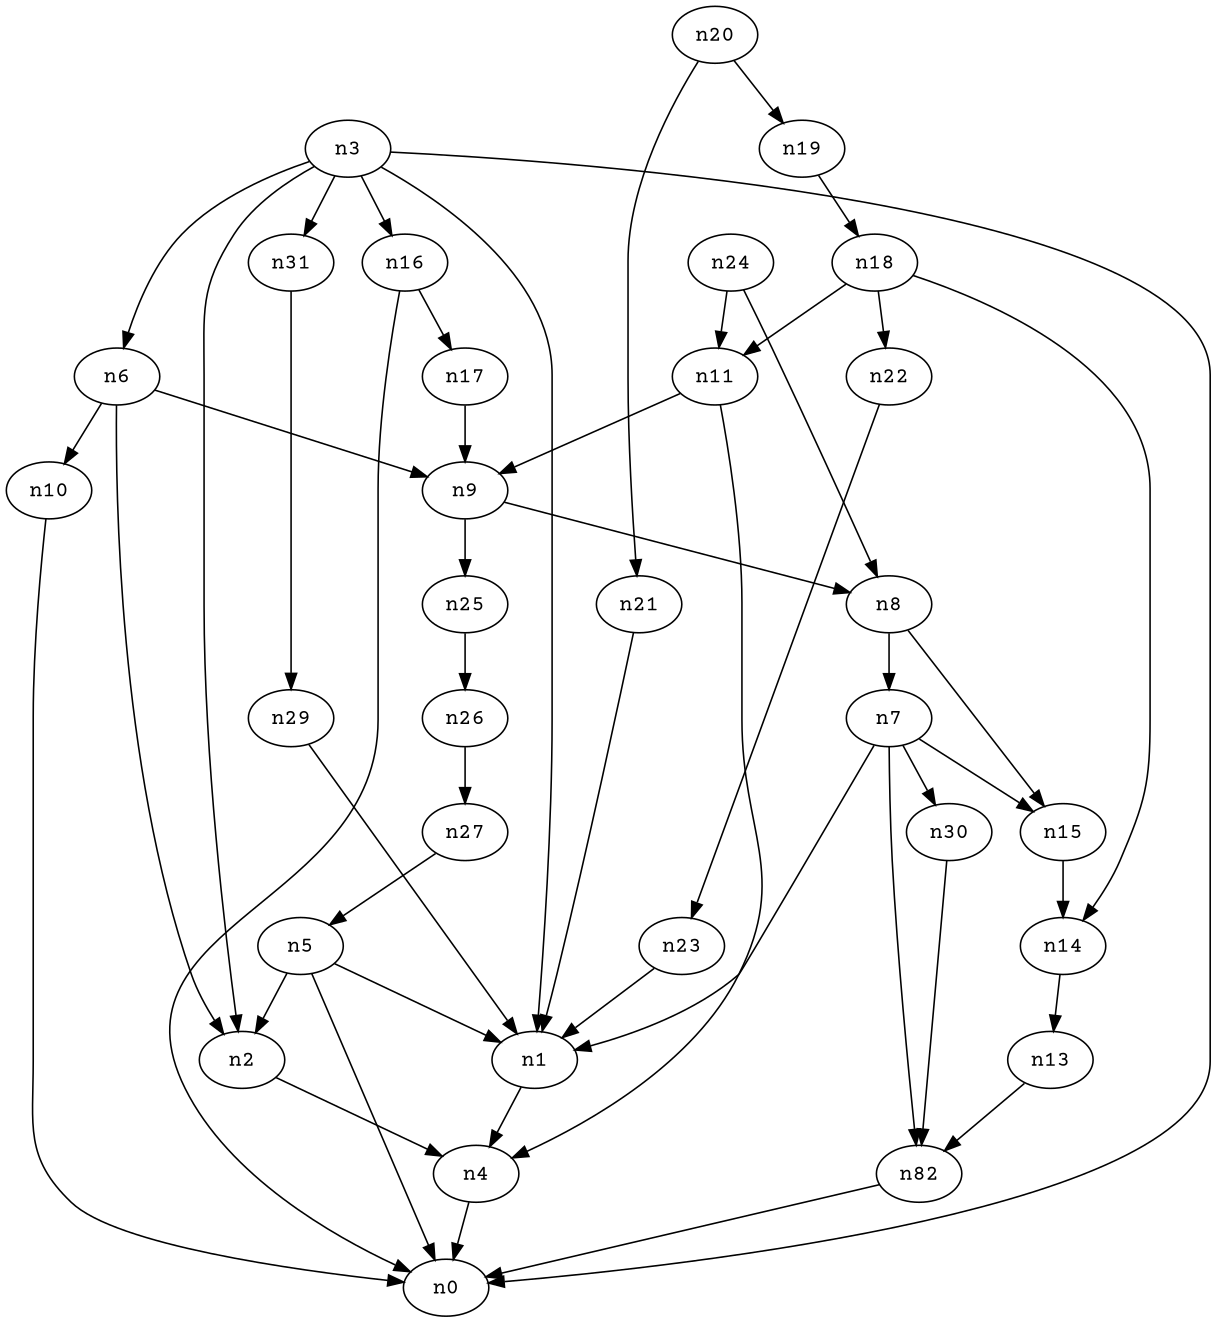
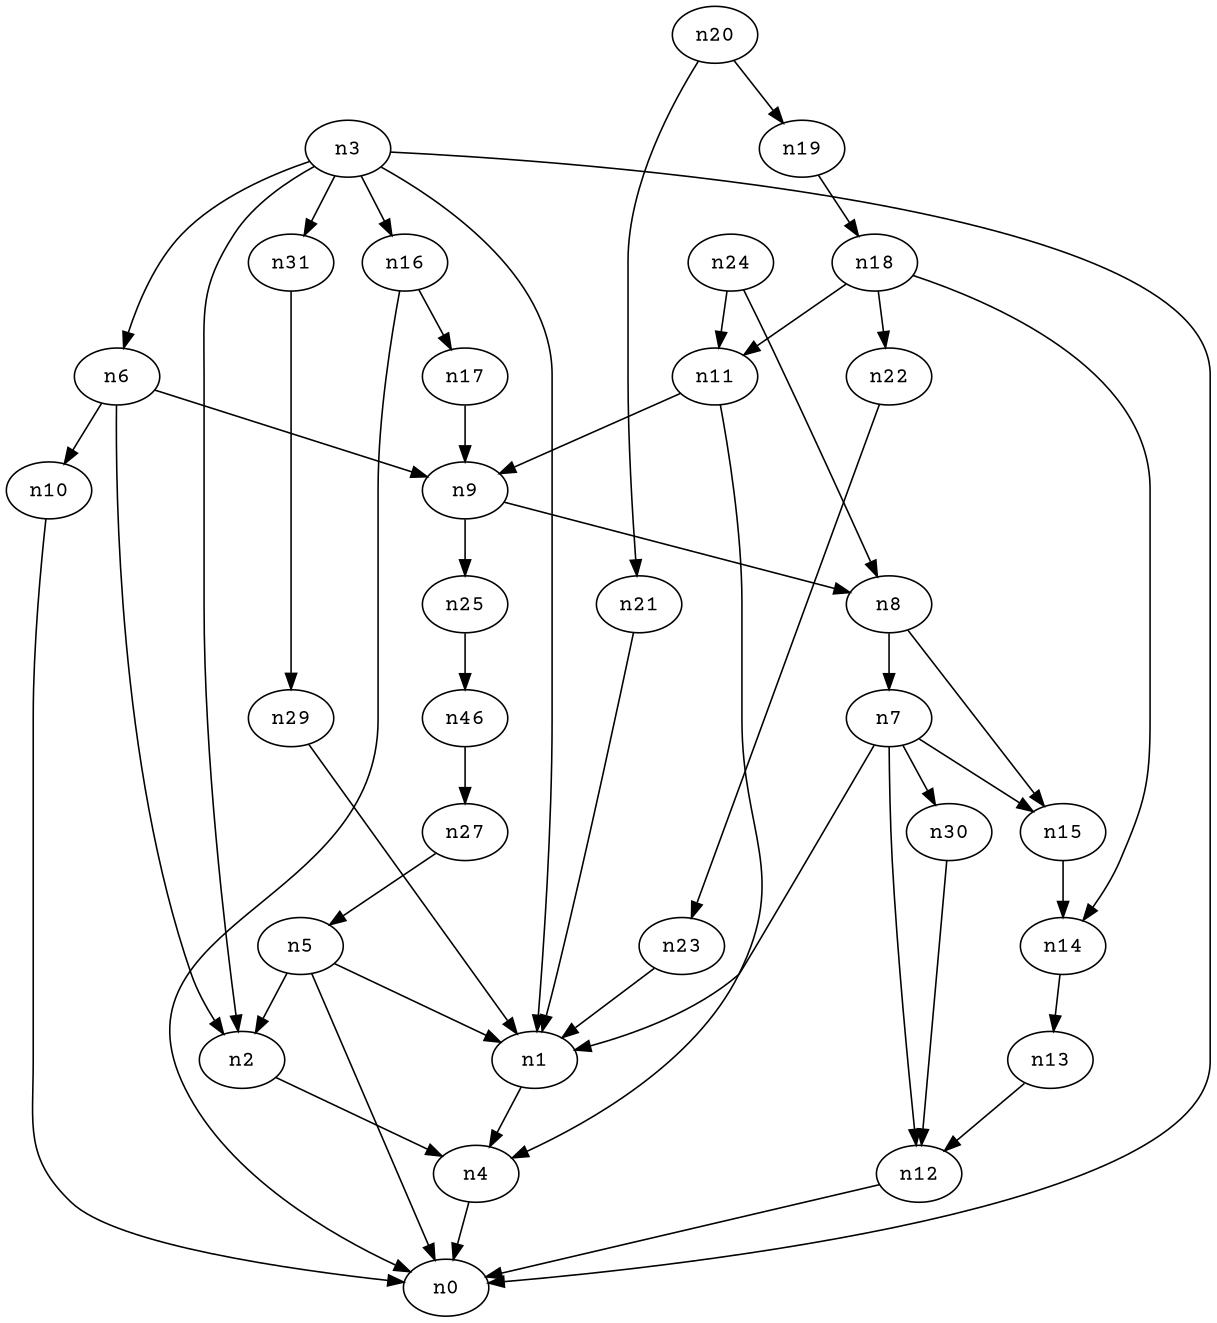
(465, 718) -> (465, 718)
(919, 1174) -> (919, 1174)
